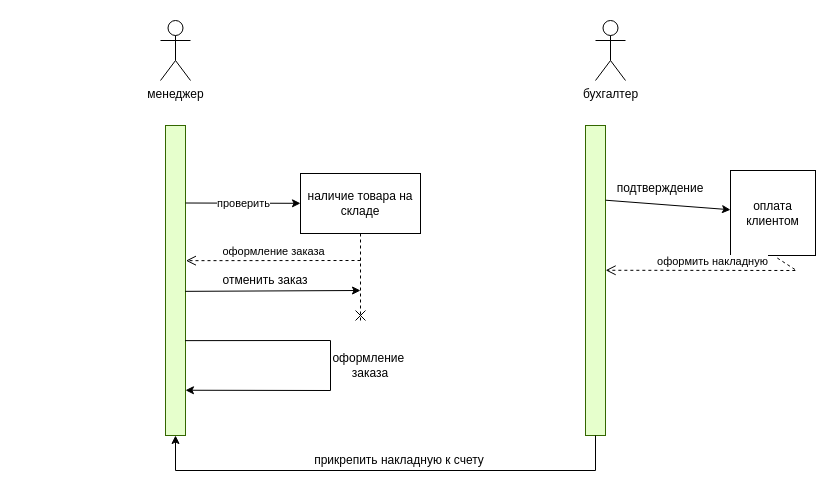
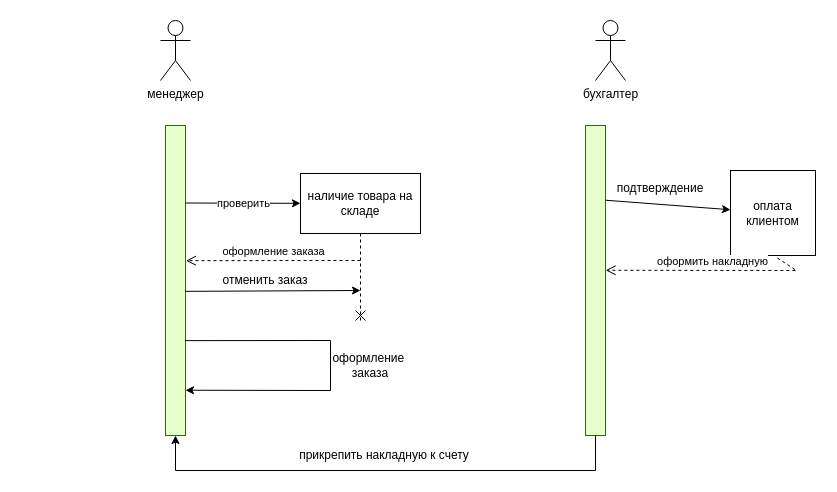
(400, 461) -> (385, 456)
